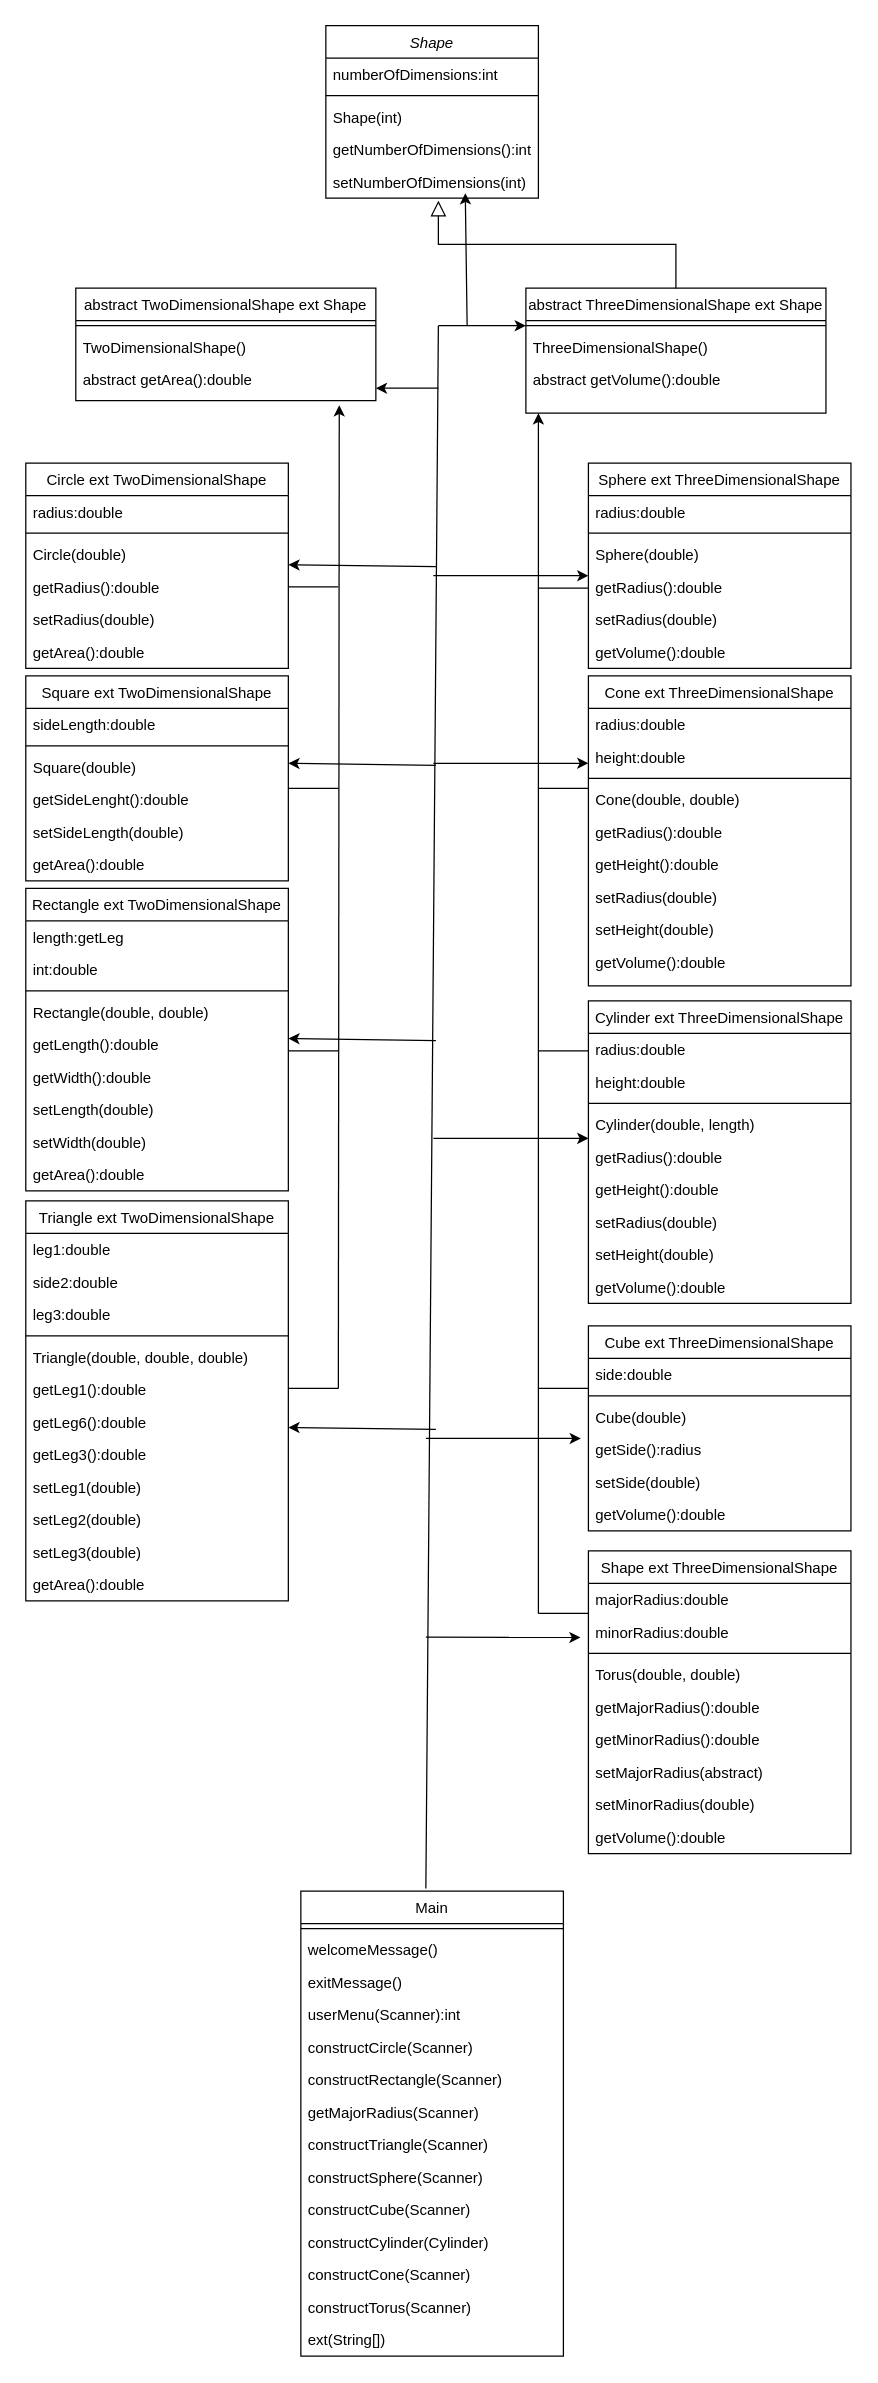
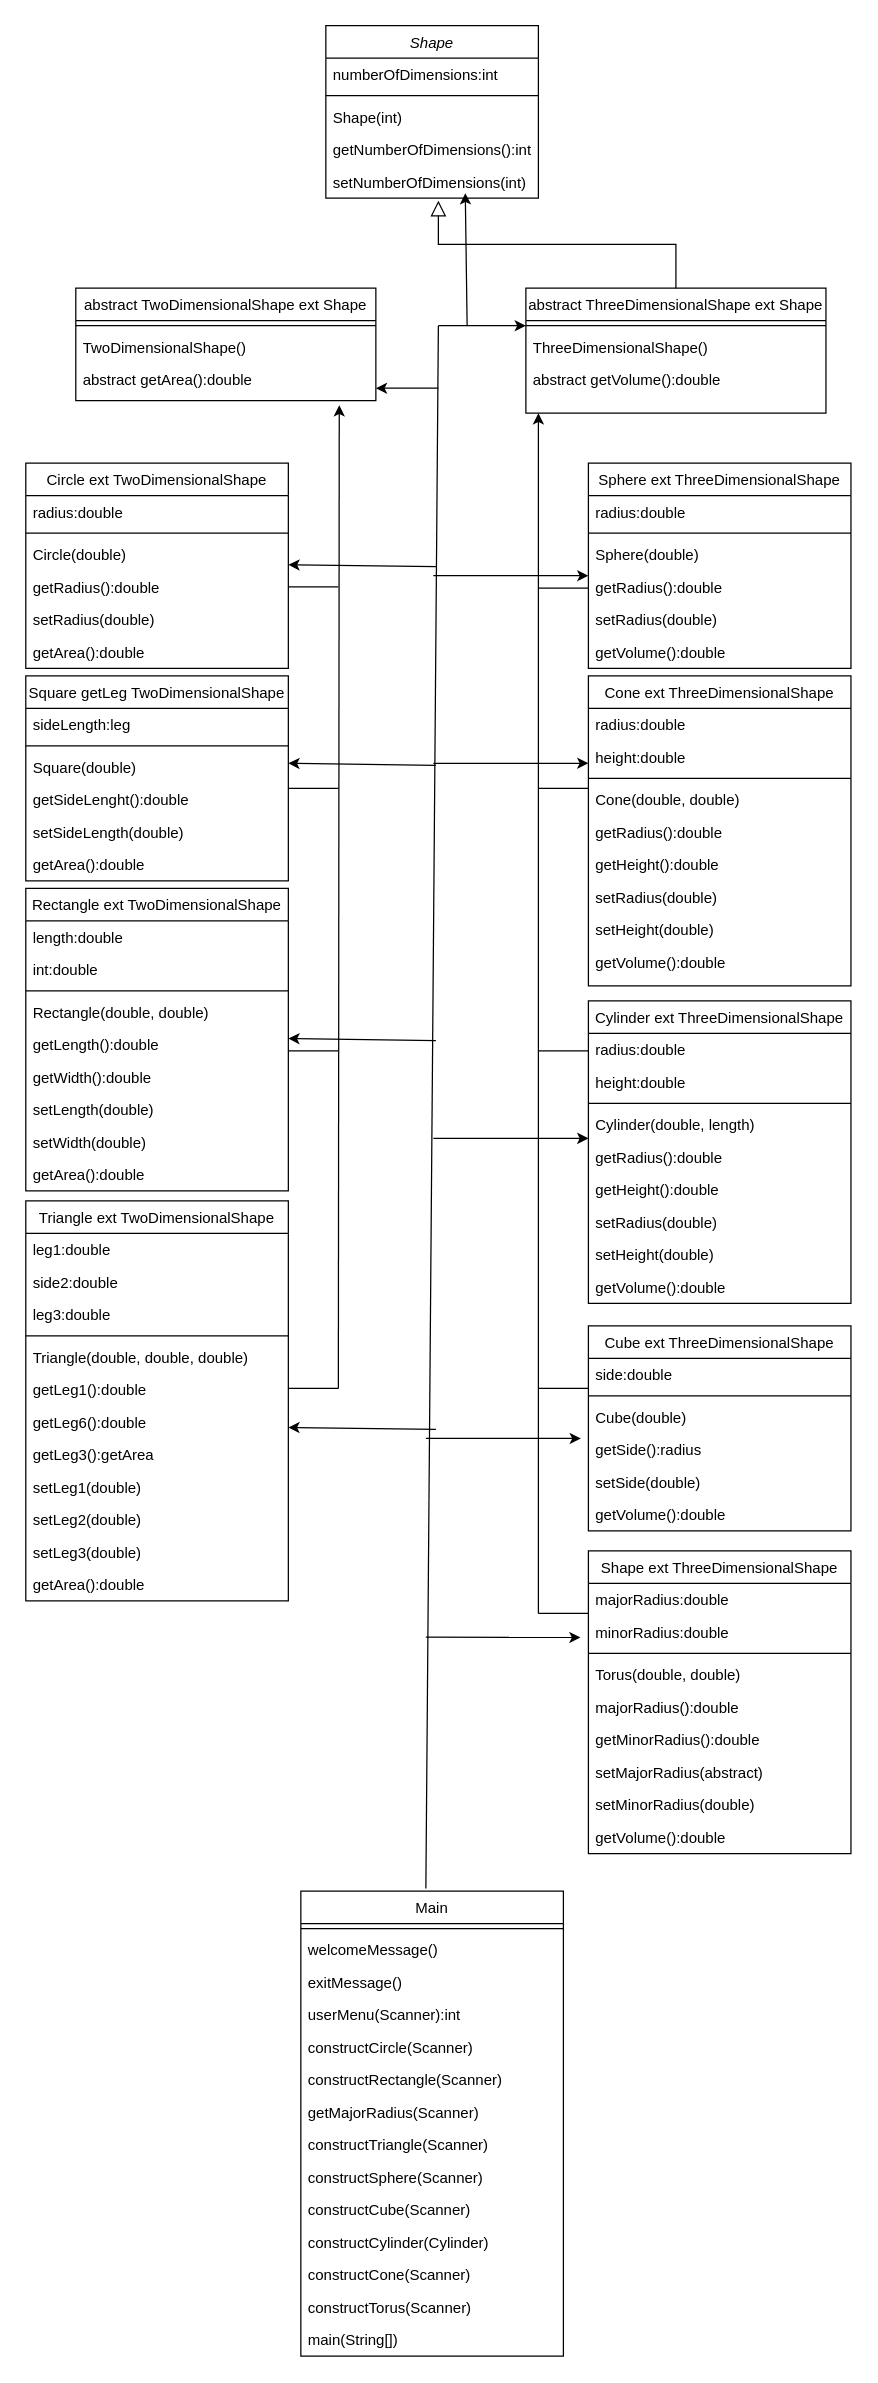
(156, 693) -> (156, 693)
(98, 725) -> (85, 725)
(83, 938) -> (81, 938)
(96, 1455) -> (102, 1455)
(686, 1708) -> (673, 1708)
(360, 2340) -> (362, 2340)
